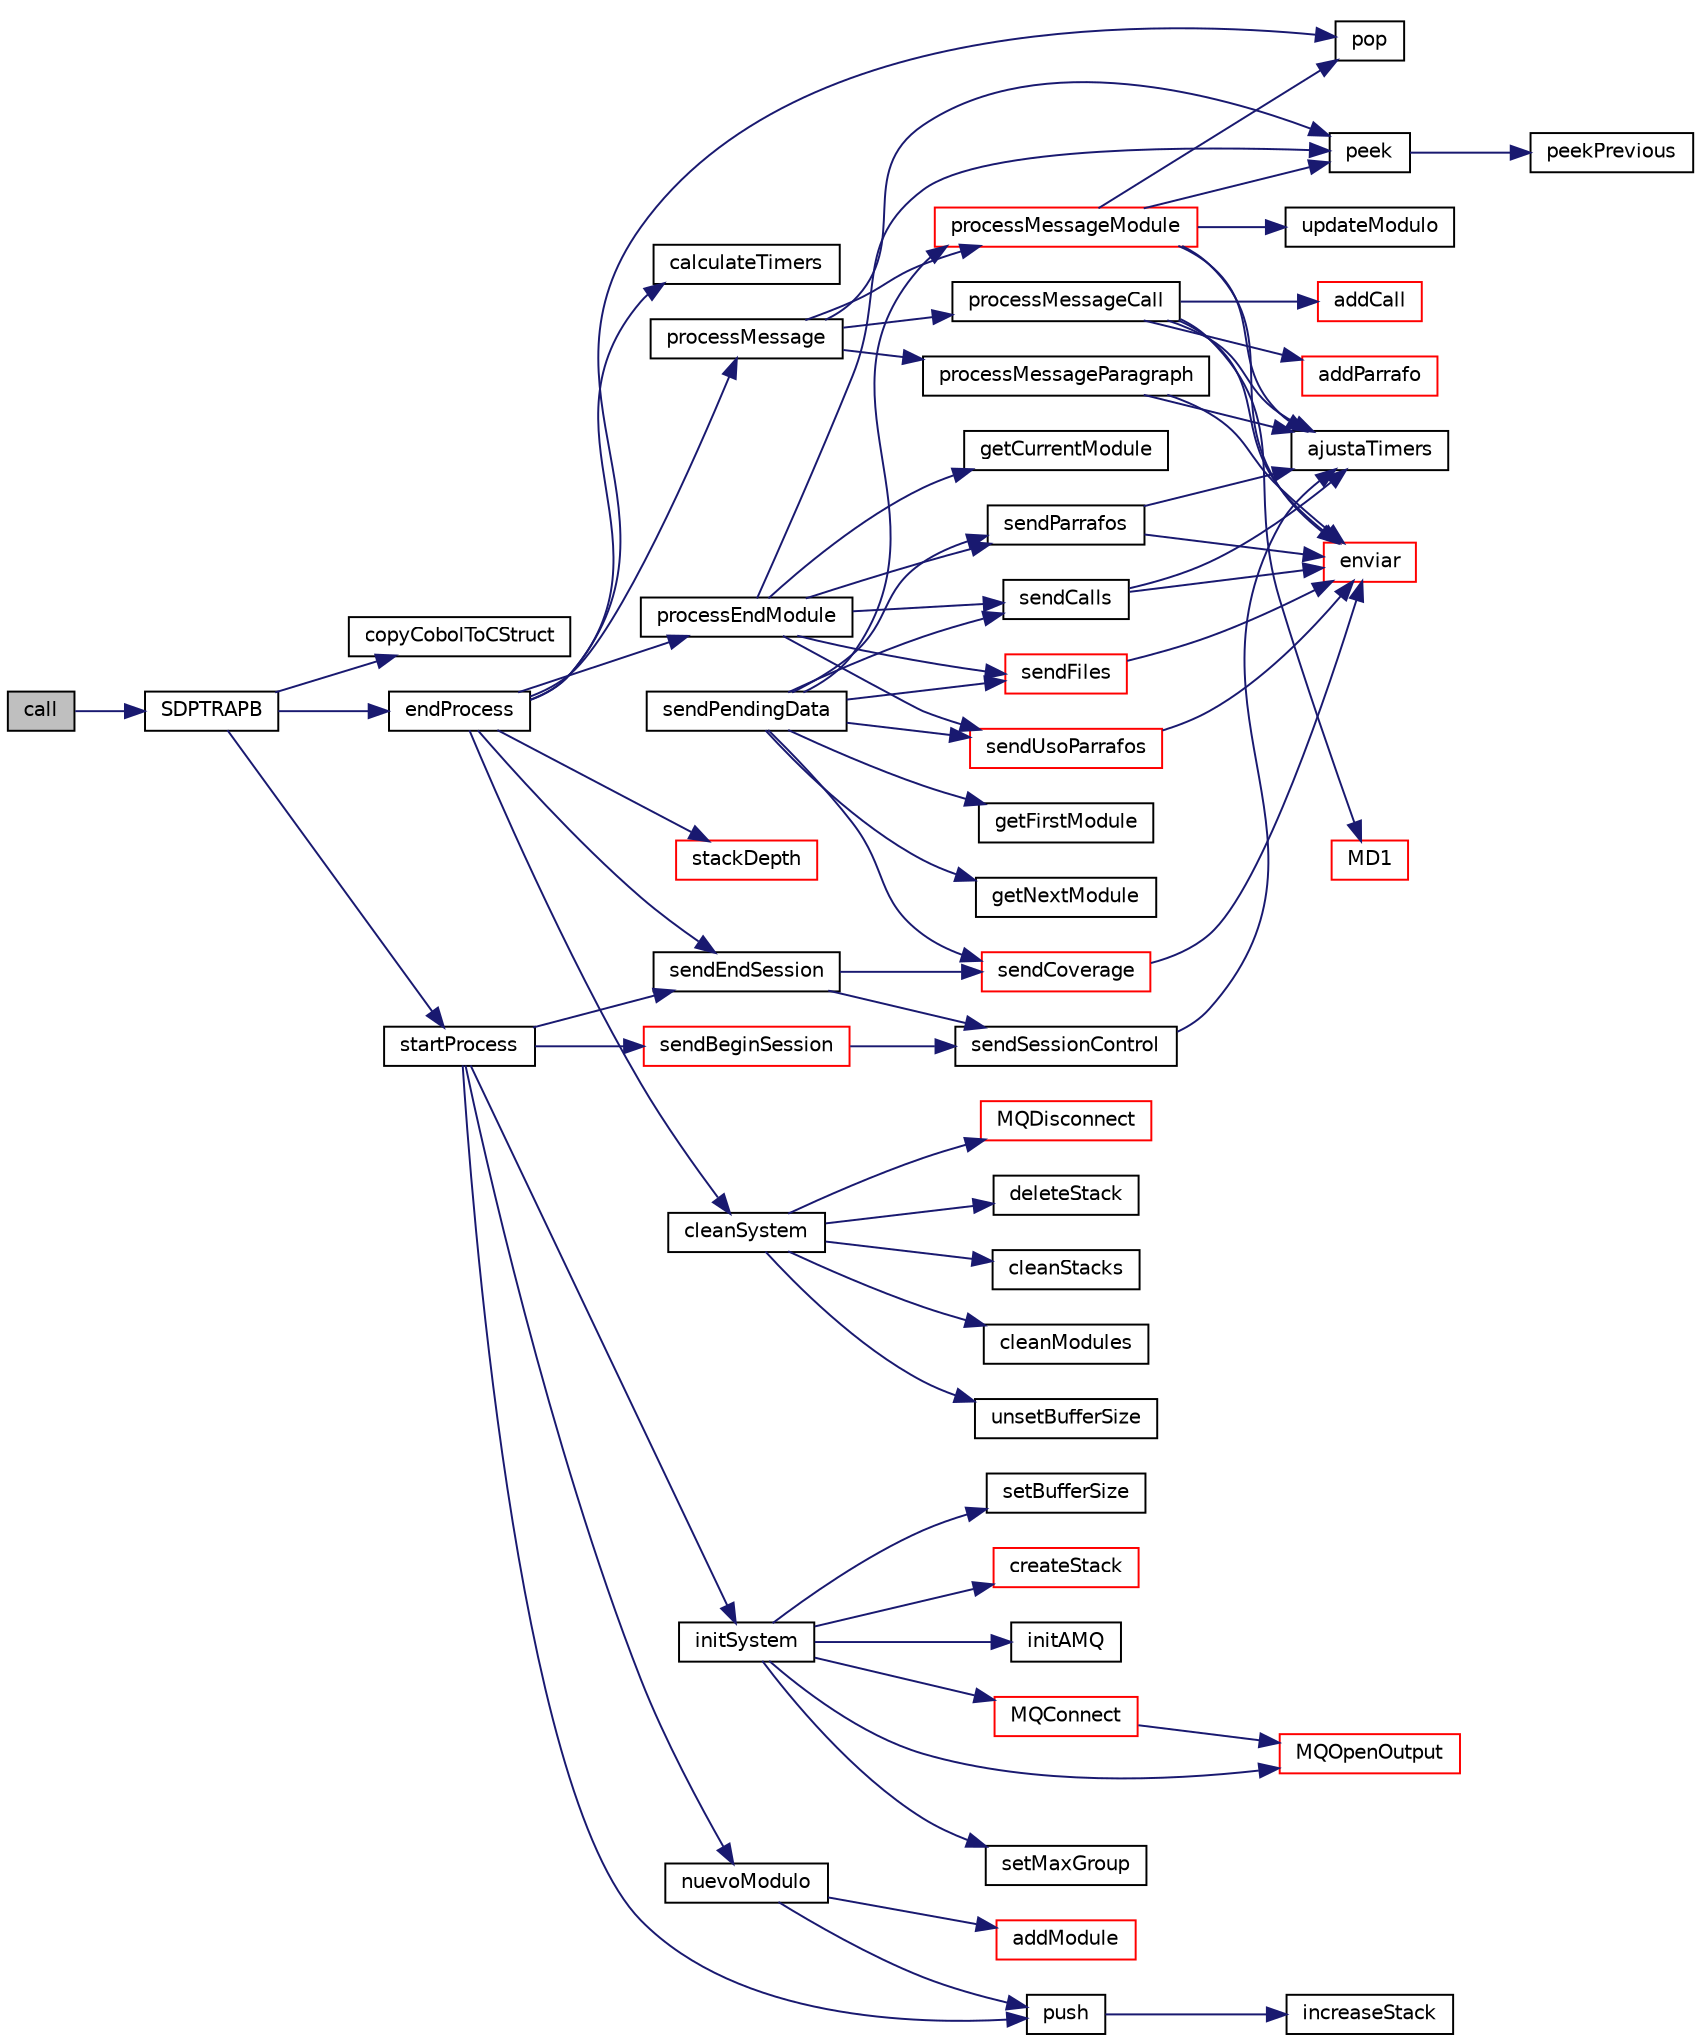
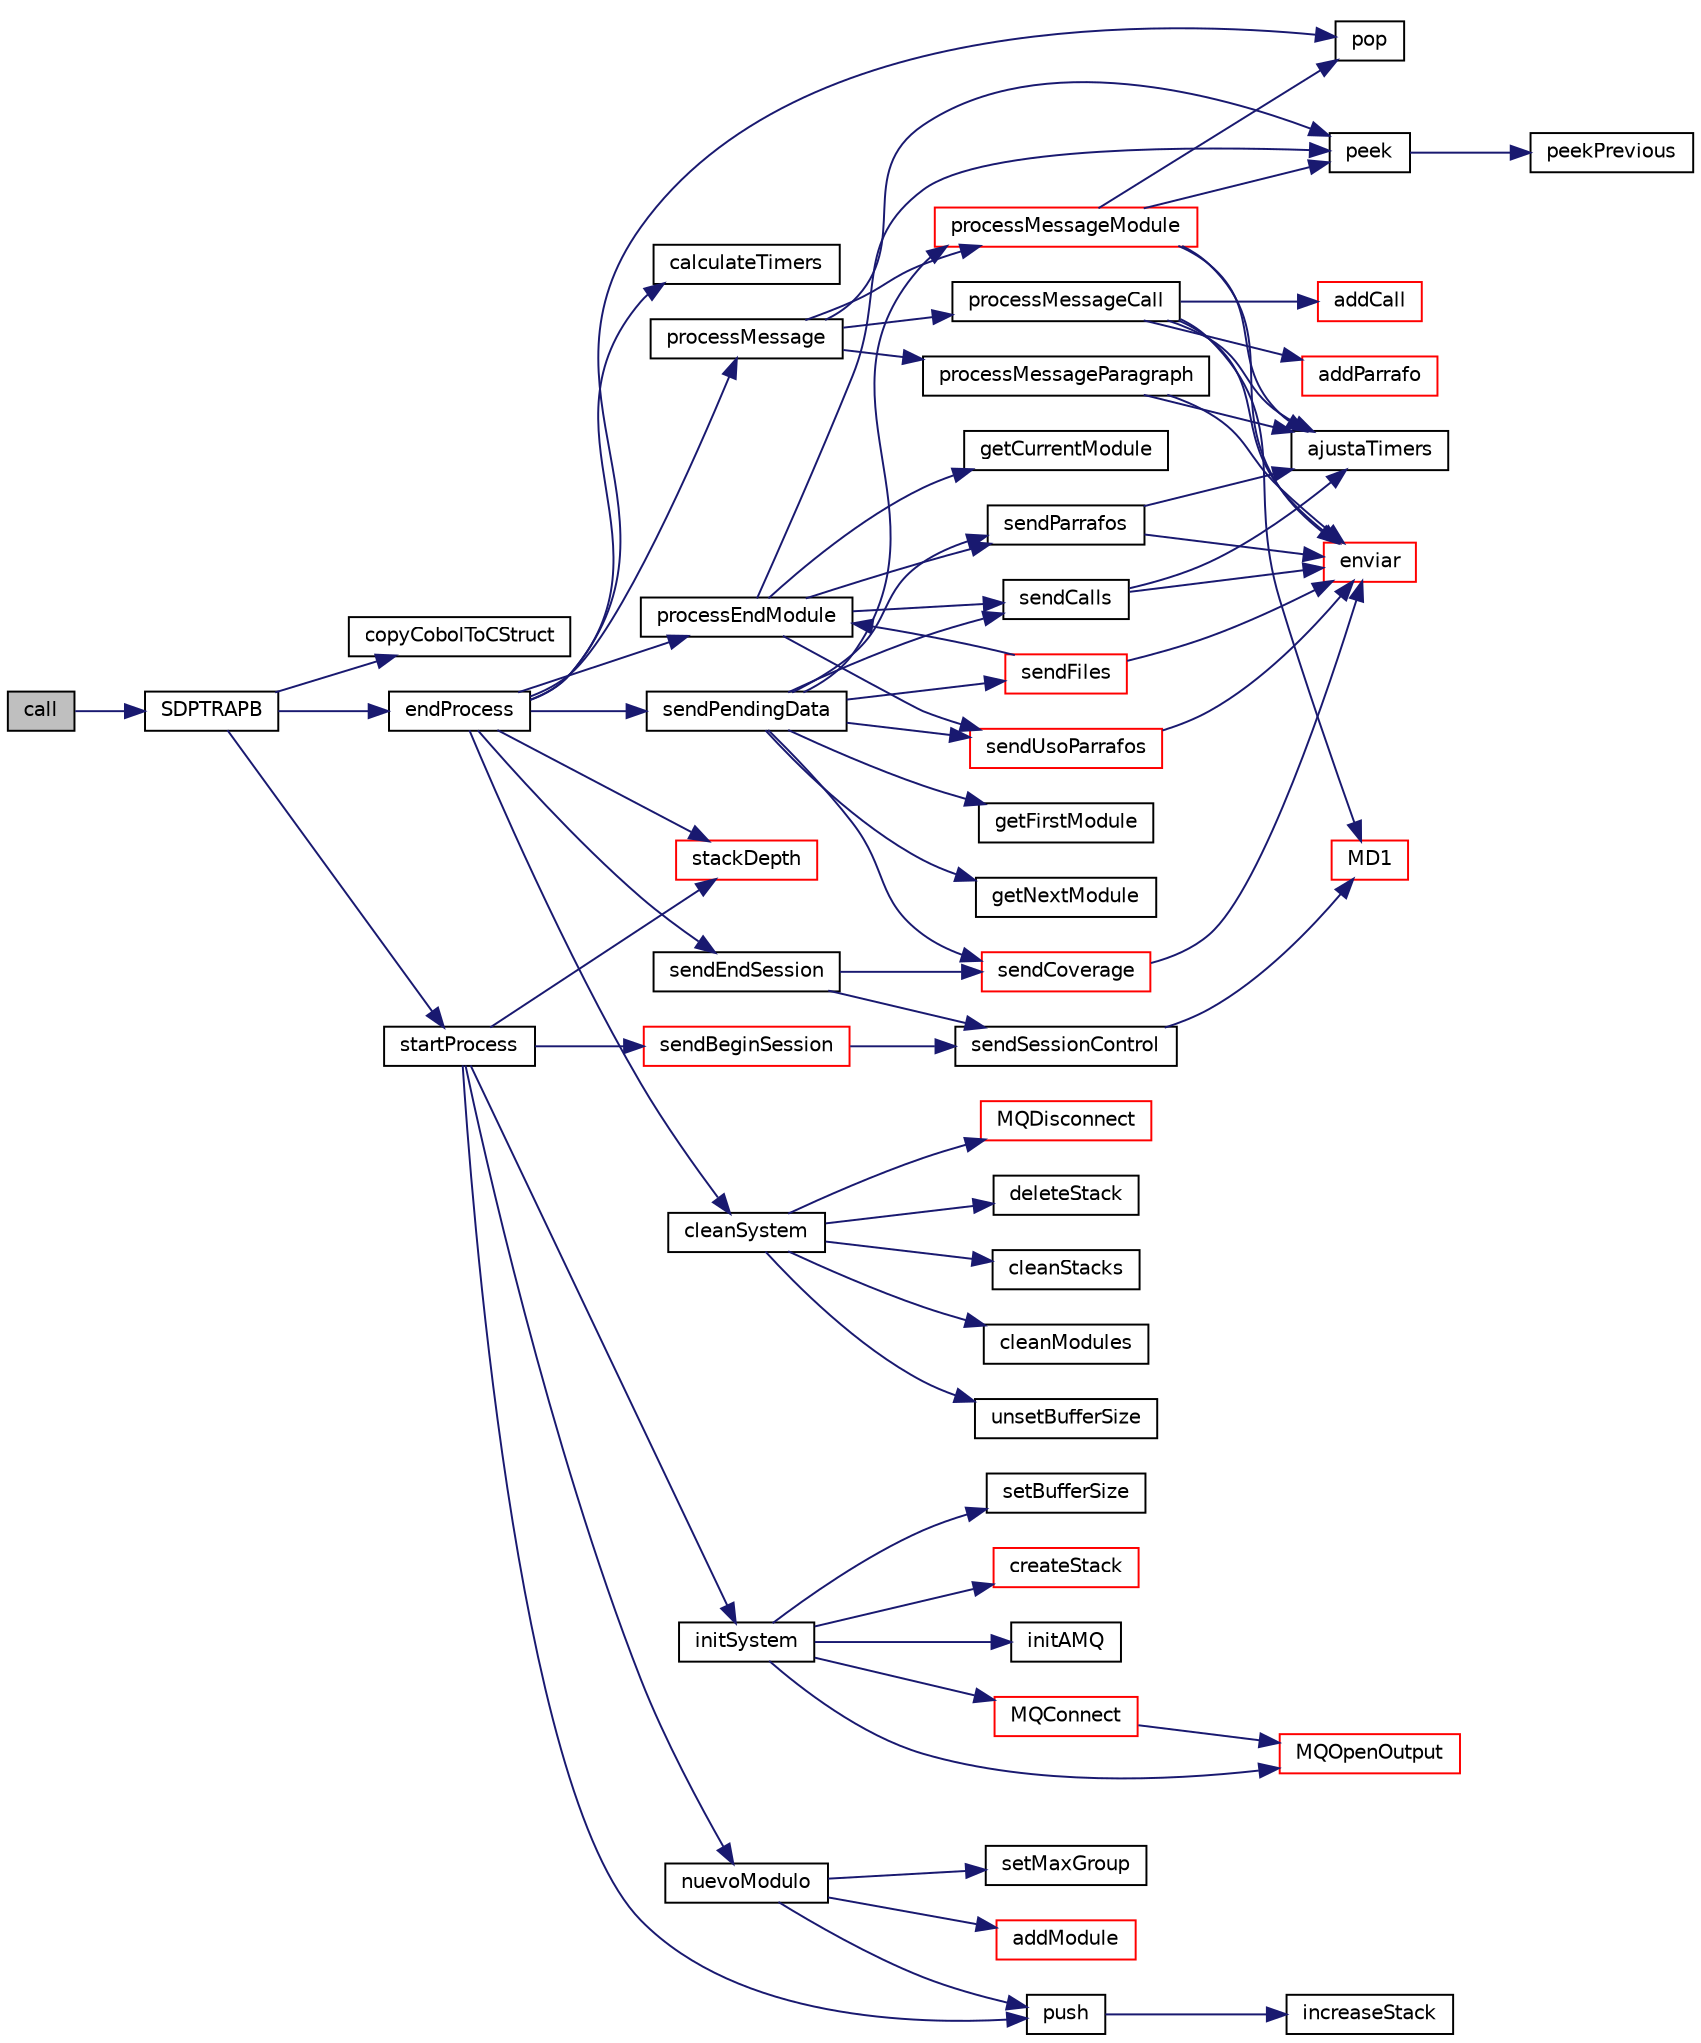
(1370, 227) -> none
(900, 658) -> (951, 641)
none -> (579, 711)
(1256, 761) -> (1261, 973)
(588, 1013) -> (595, 959)
(854, 1764) -> (897, 1875)
